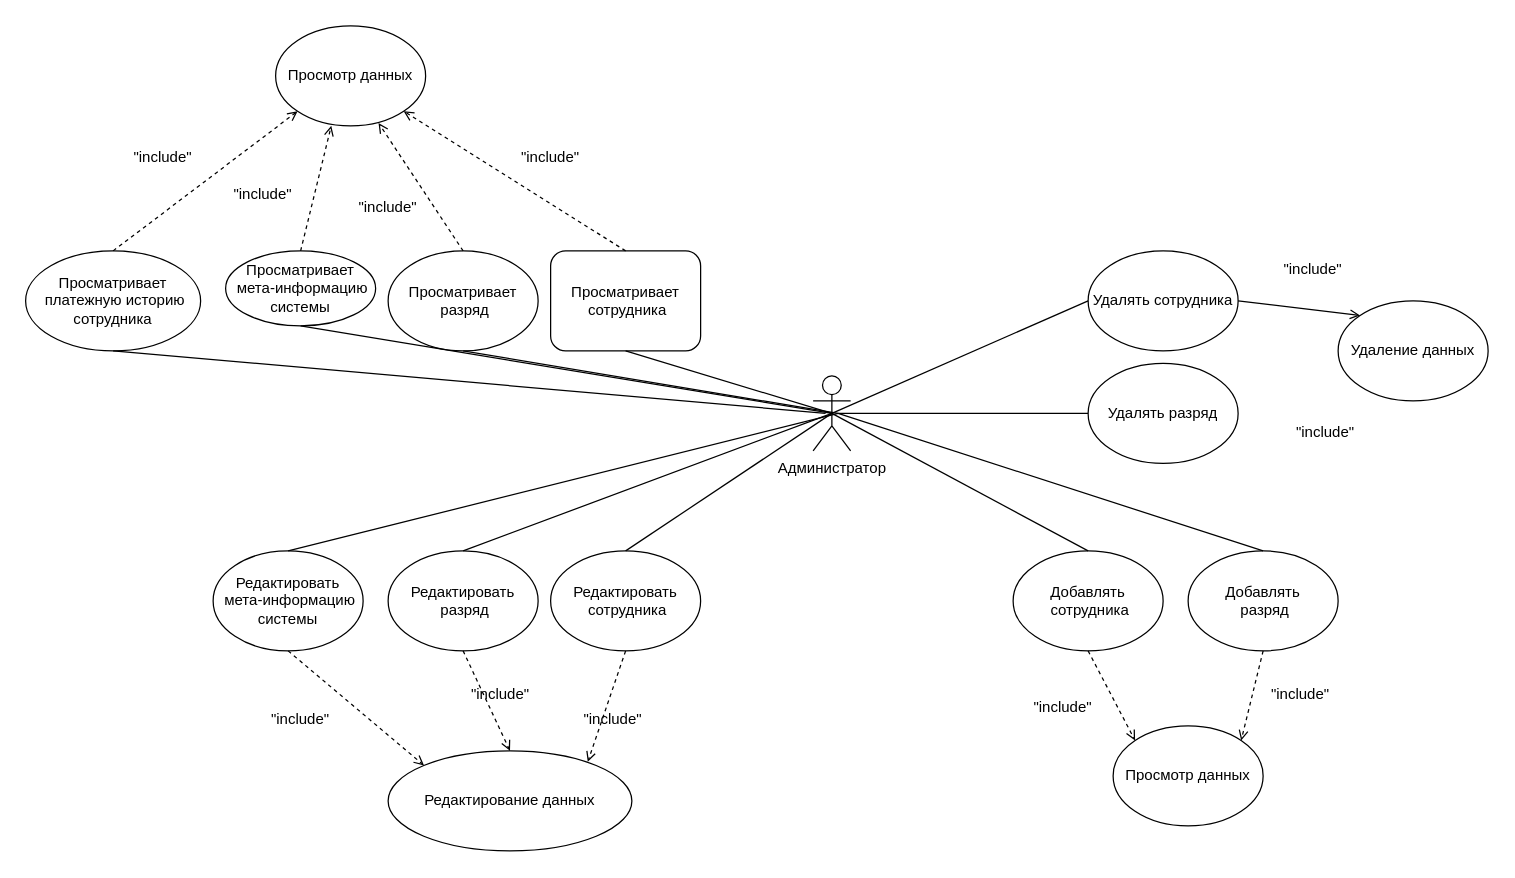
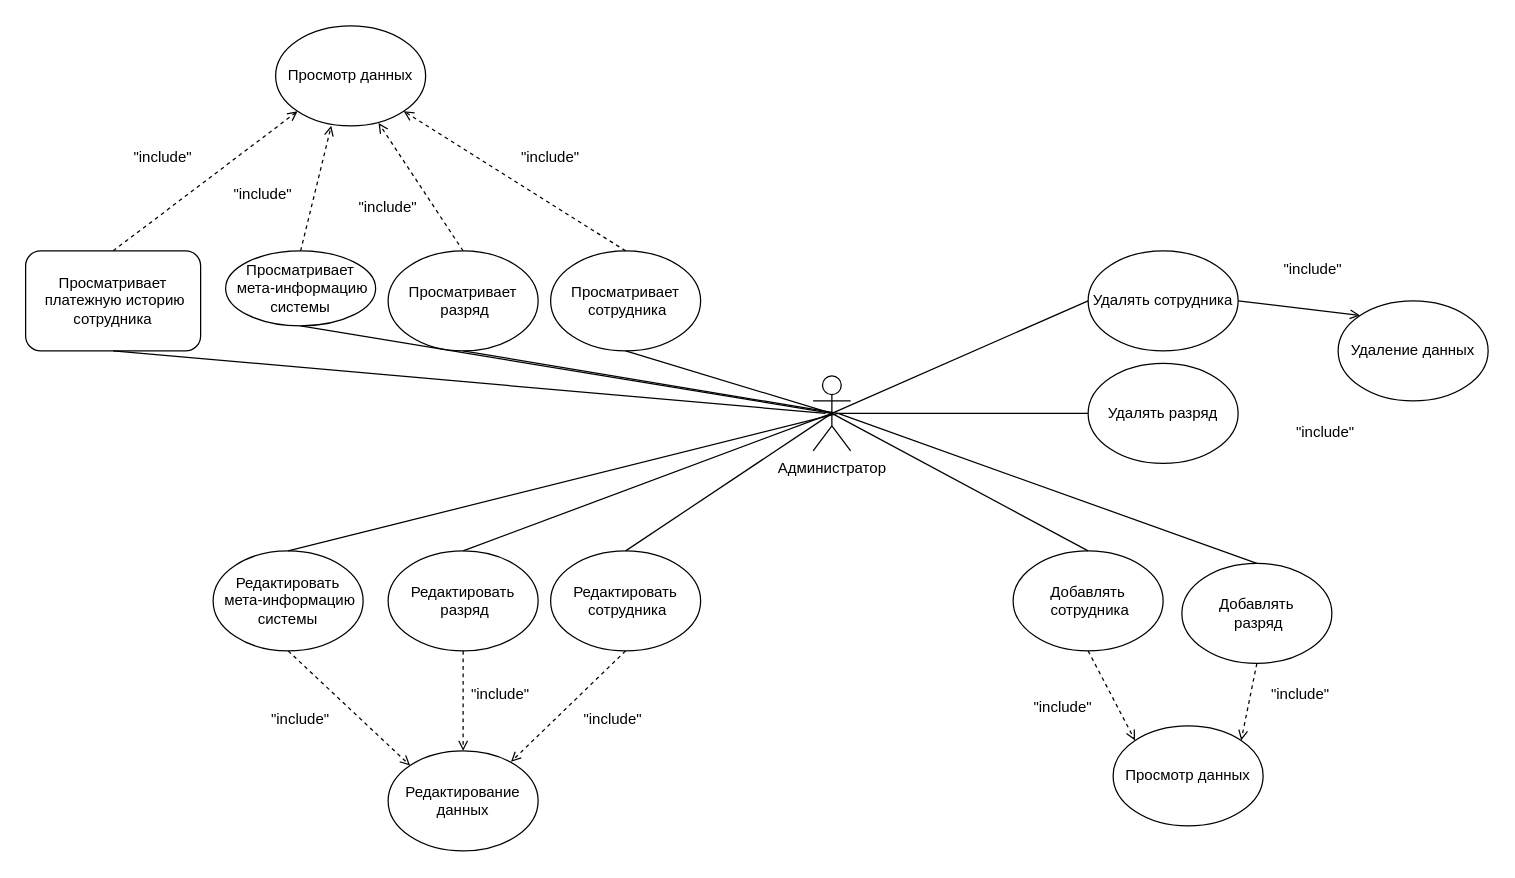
(113, 301) -> (113, 301)
(626, 301) -> (626, 301)
(1263, 601) -> (1257, 613)
(510, 801) -> (463, 801)
